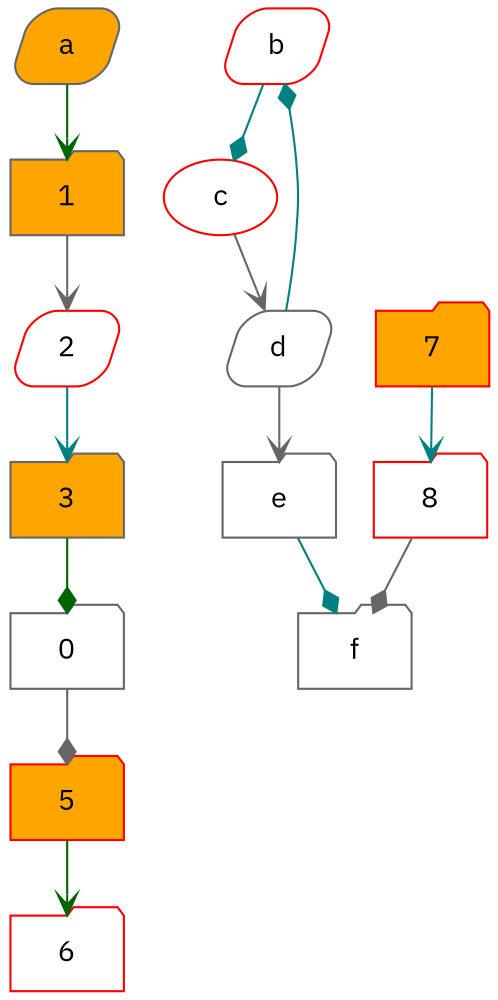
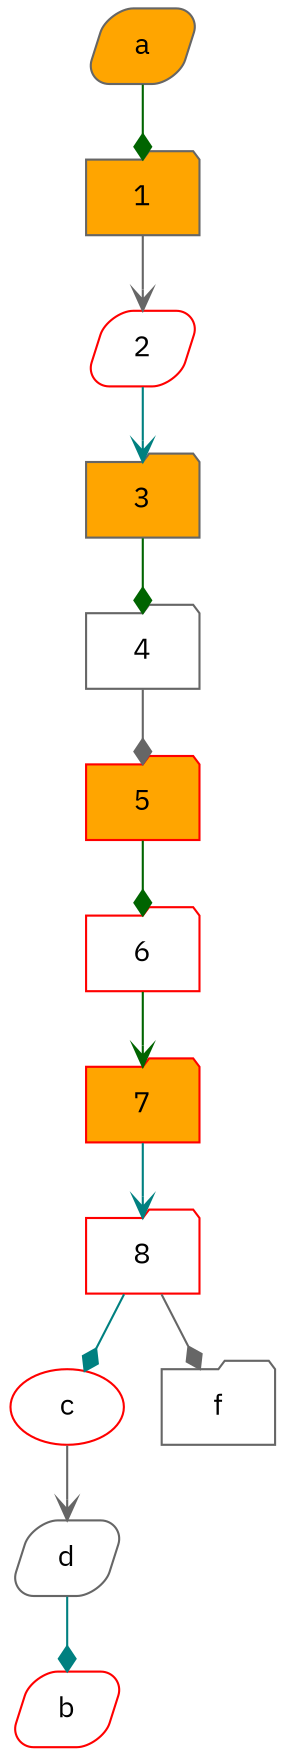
(67, 111) -> (143, 109)
(253, 111) -> (110, 1321)
(279, 500) -> none
(67, 651) -> (143, 651)
(67, 868) -> (143, 865)
none -> (143, 1019)
